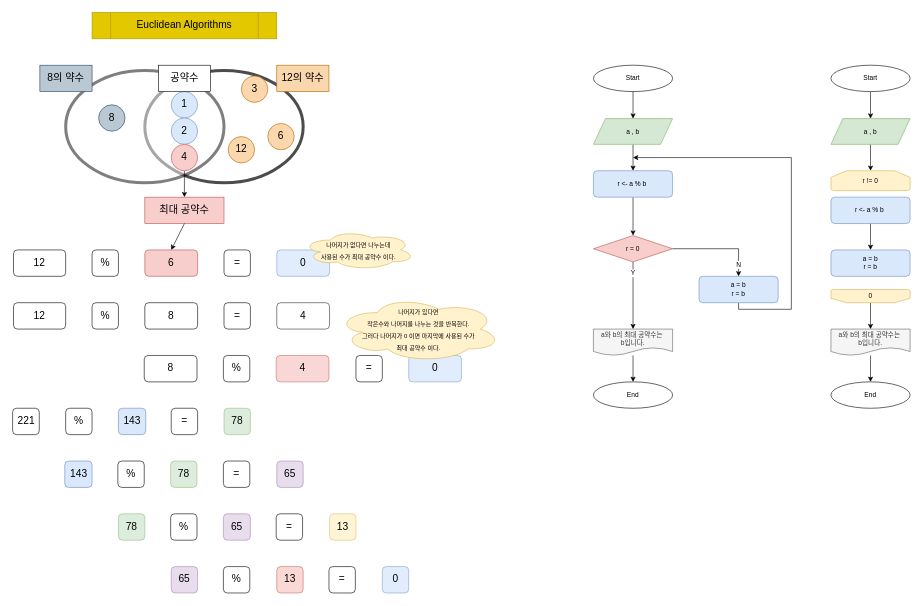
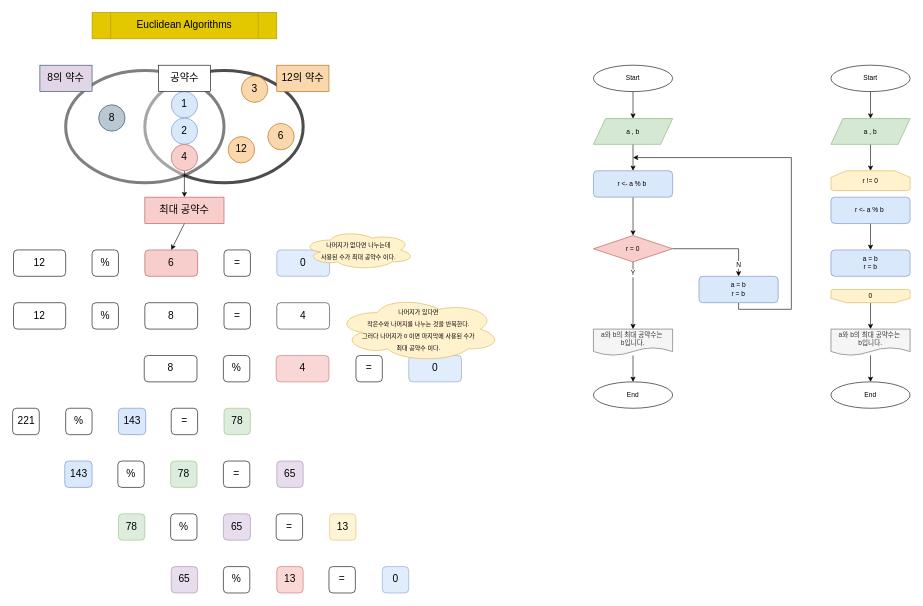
(66, 78) -> (66, 78)
